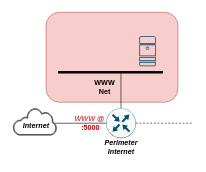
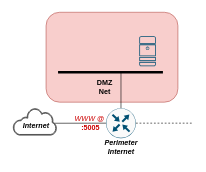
(105, 87) -> (105, 87)
(91, 123) -> (91, 123)
